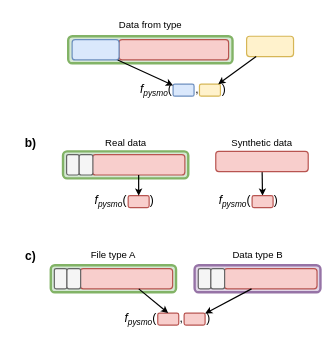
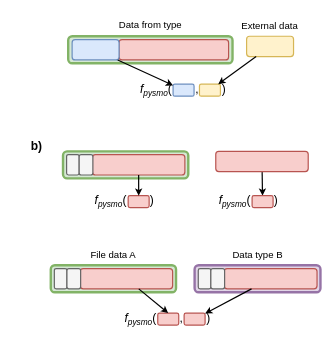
none -> (270, 26)
(30, 143) -> (36, 146)
(125, 143) -> none
(262, 143) -> none
(113, 255) -> (113, 255)
(30, 256) -> none
